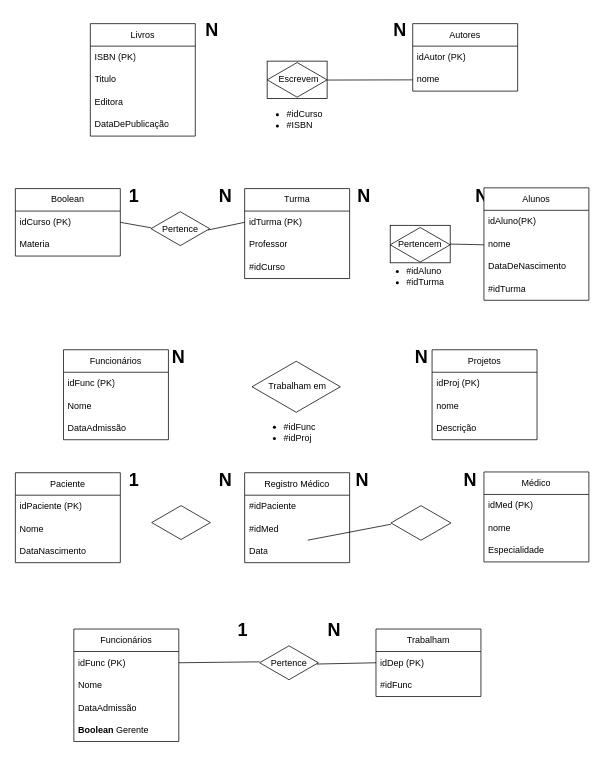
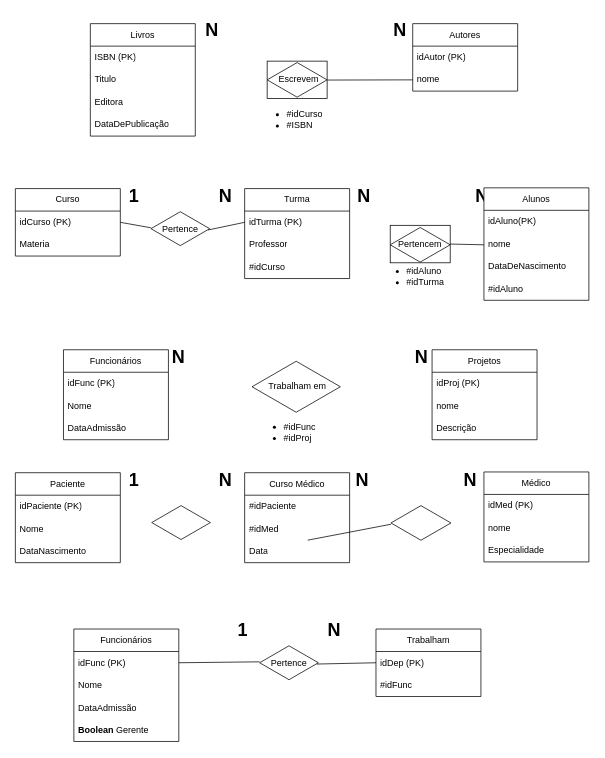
(68, 200) -> (68, 200)
(508, 289) -> (506, 289)
(297, 484) -> (297, 484)
